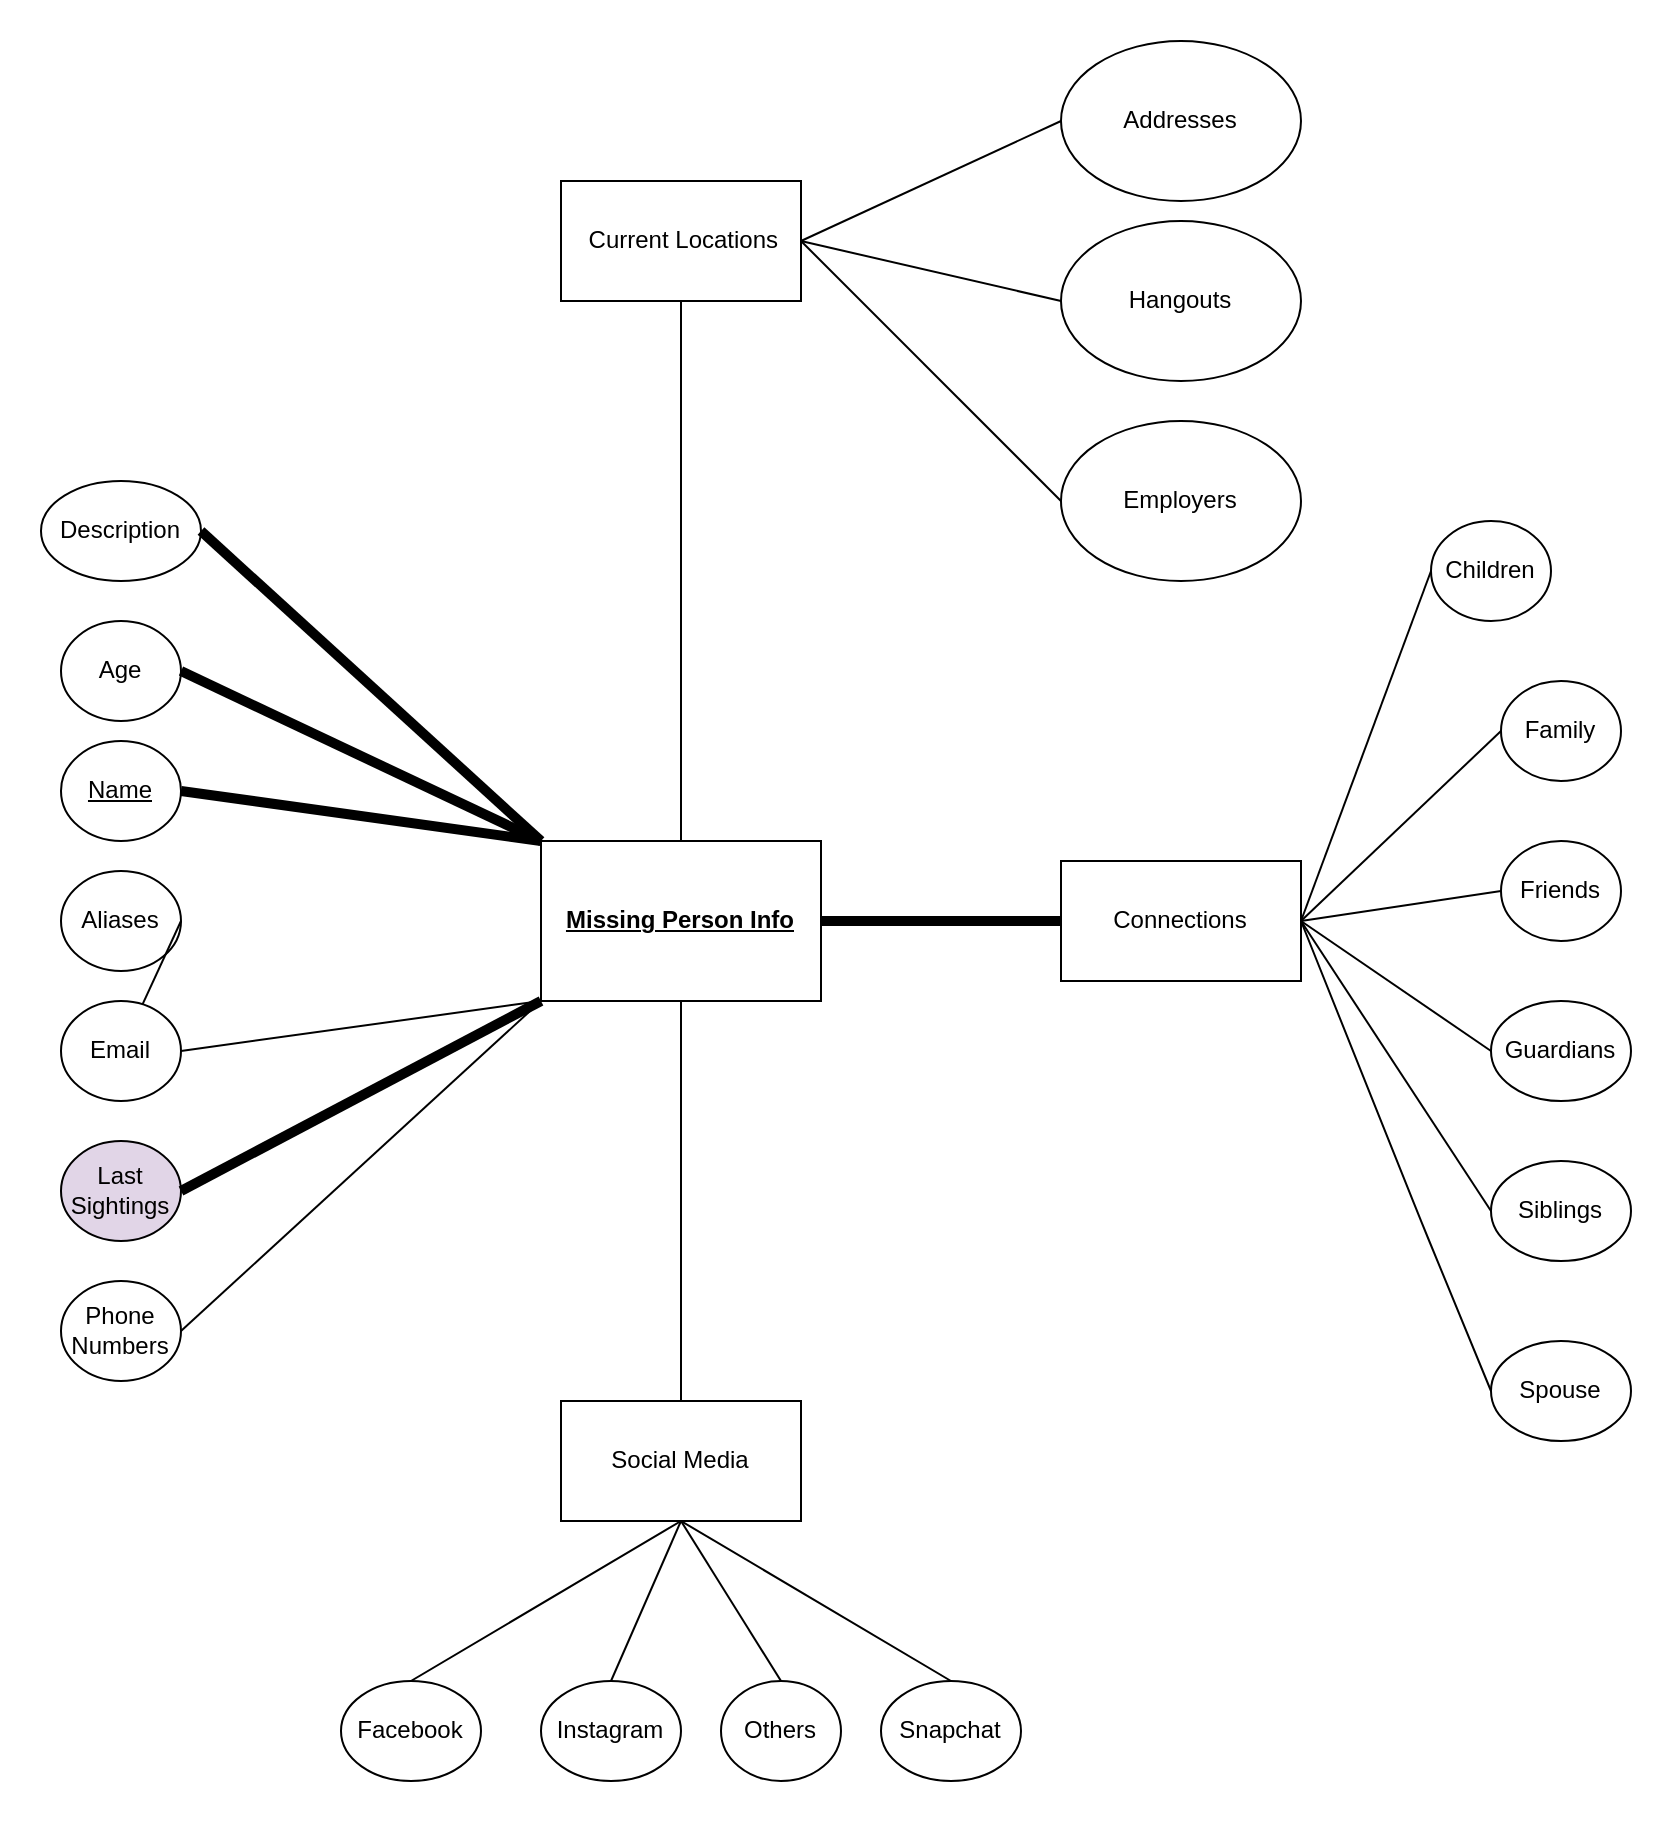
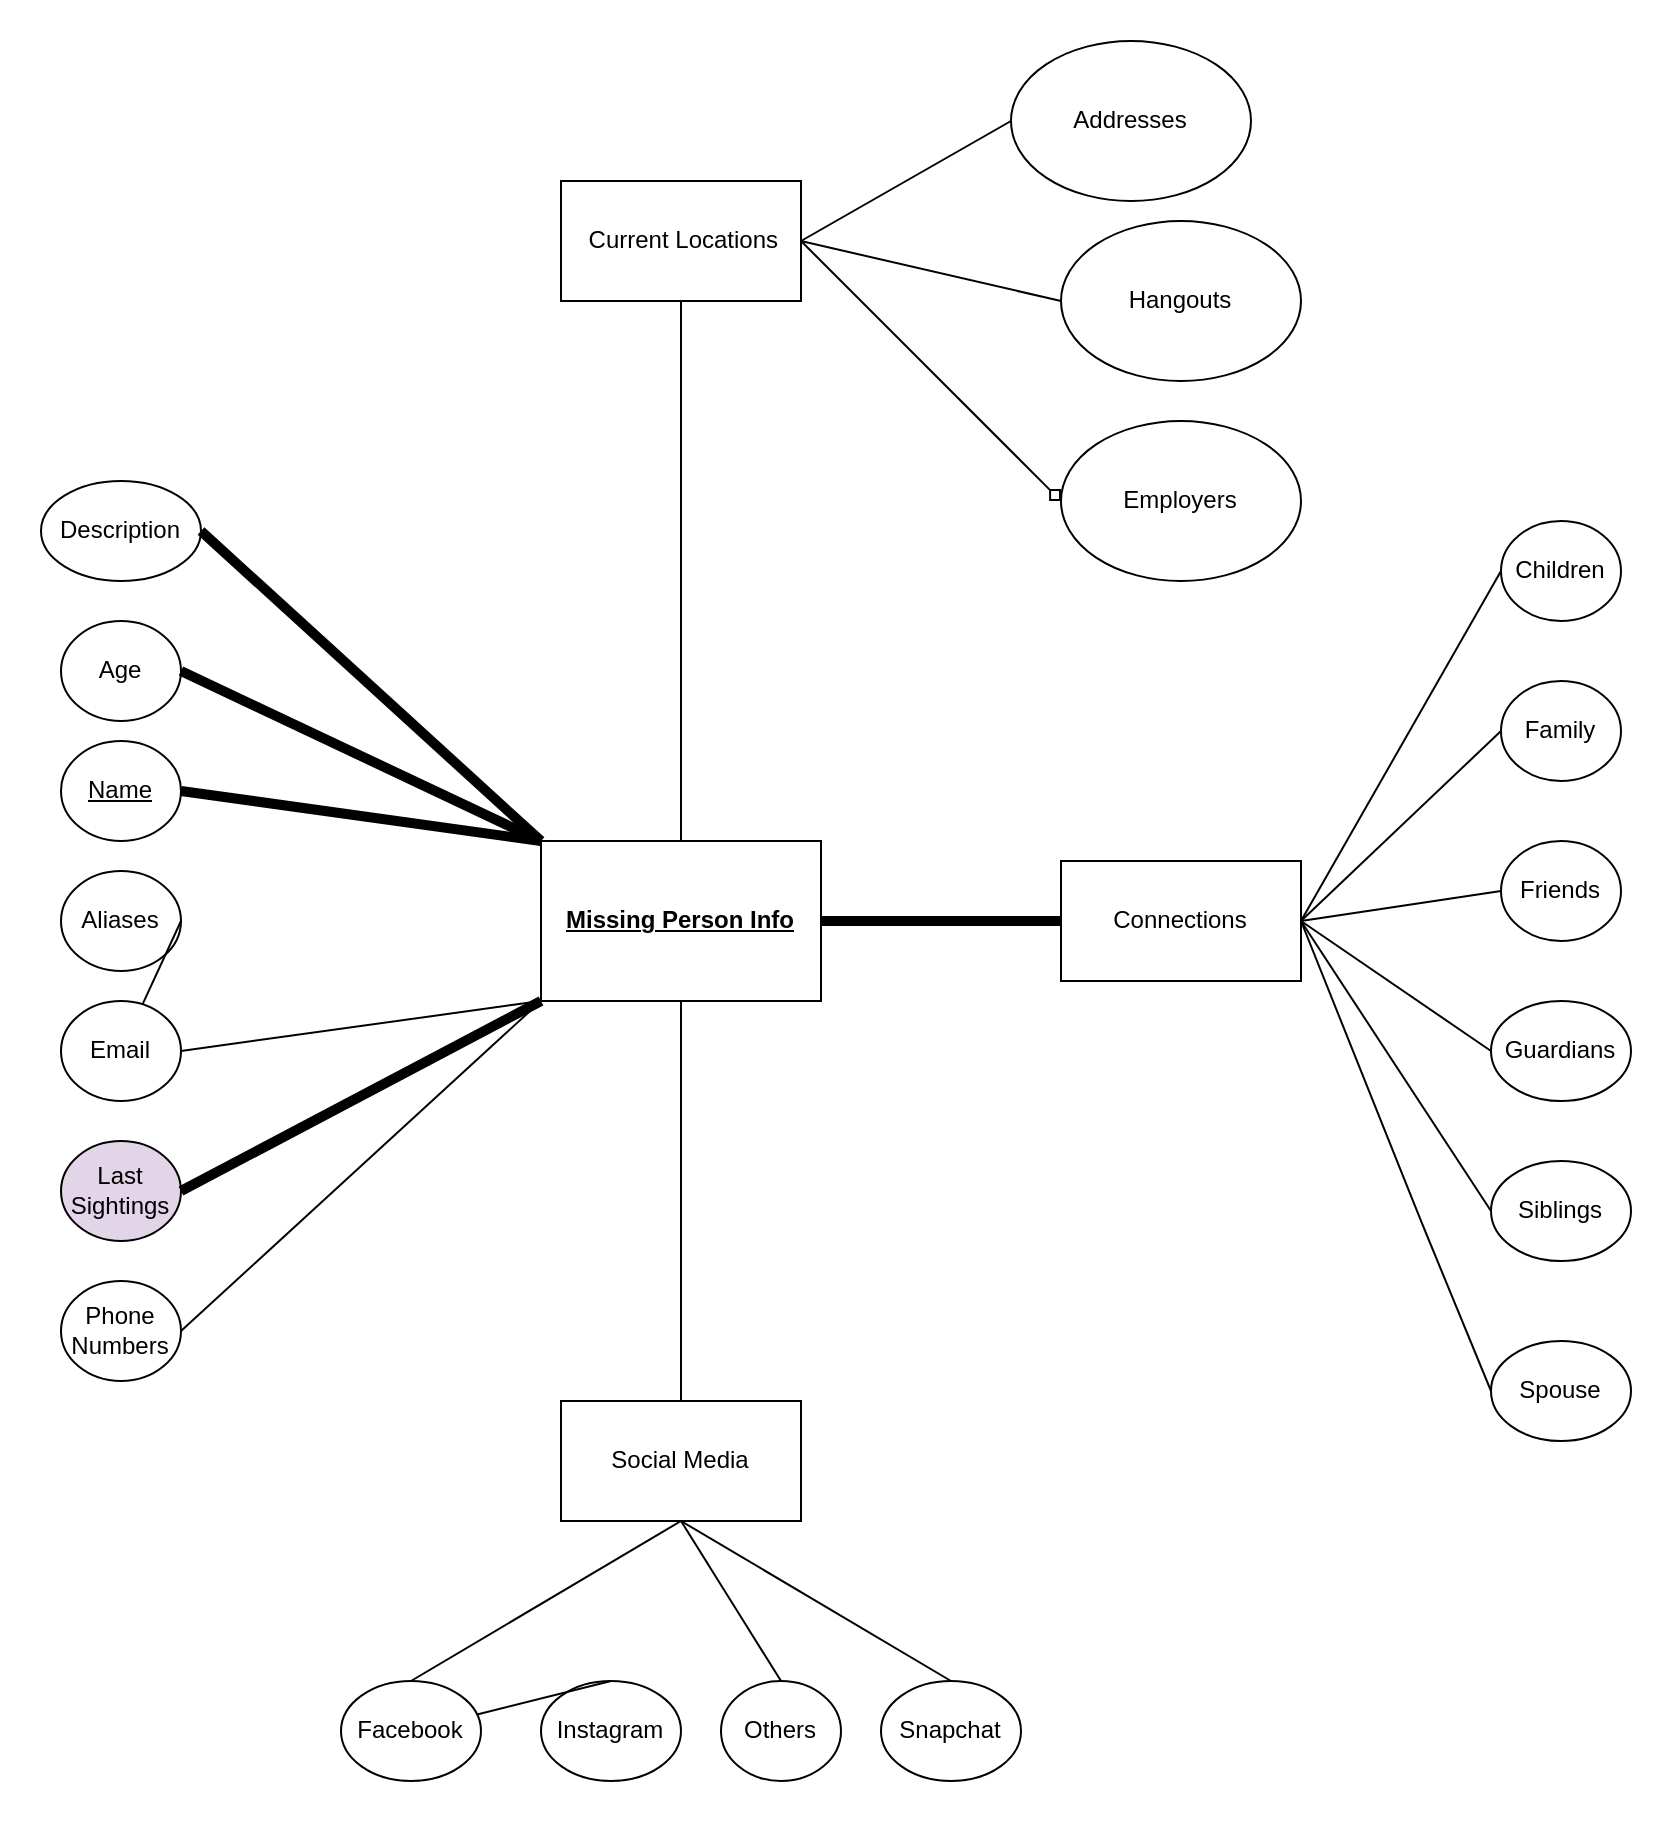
(1181, 121) -> (1131, 121)
(1055, 495) -> (1049, 489)
(1491, 571) -> (1561, 571)
(645, 1604) -> (544, 1698)
